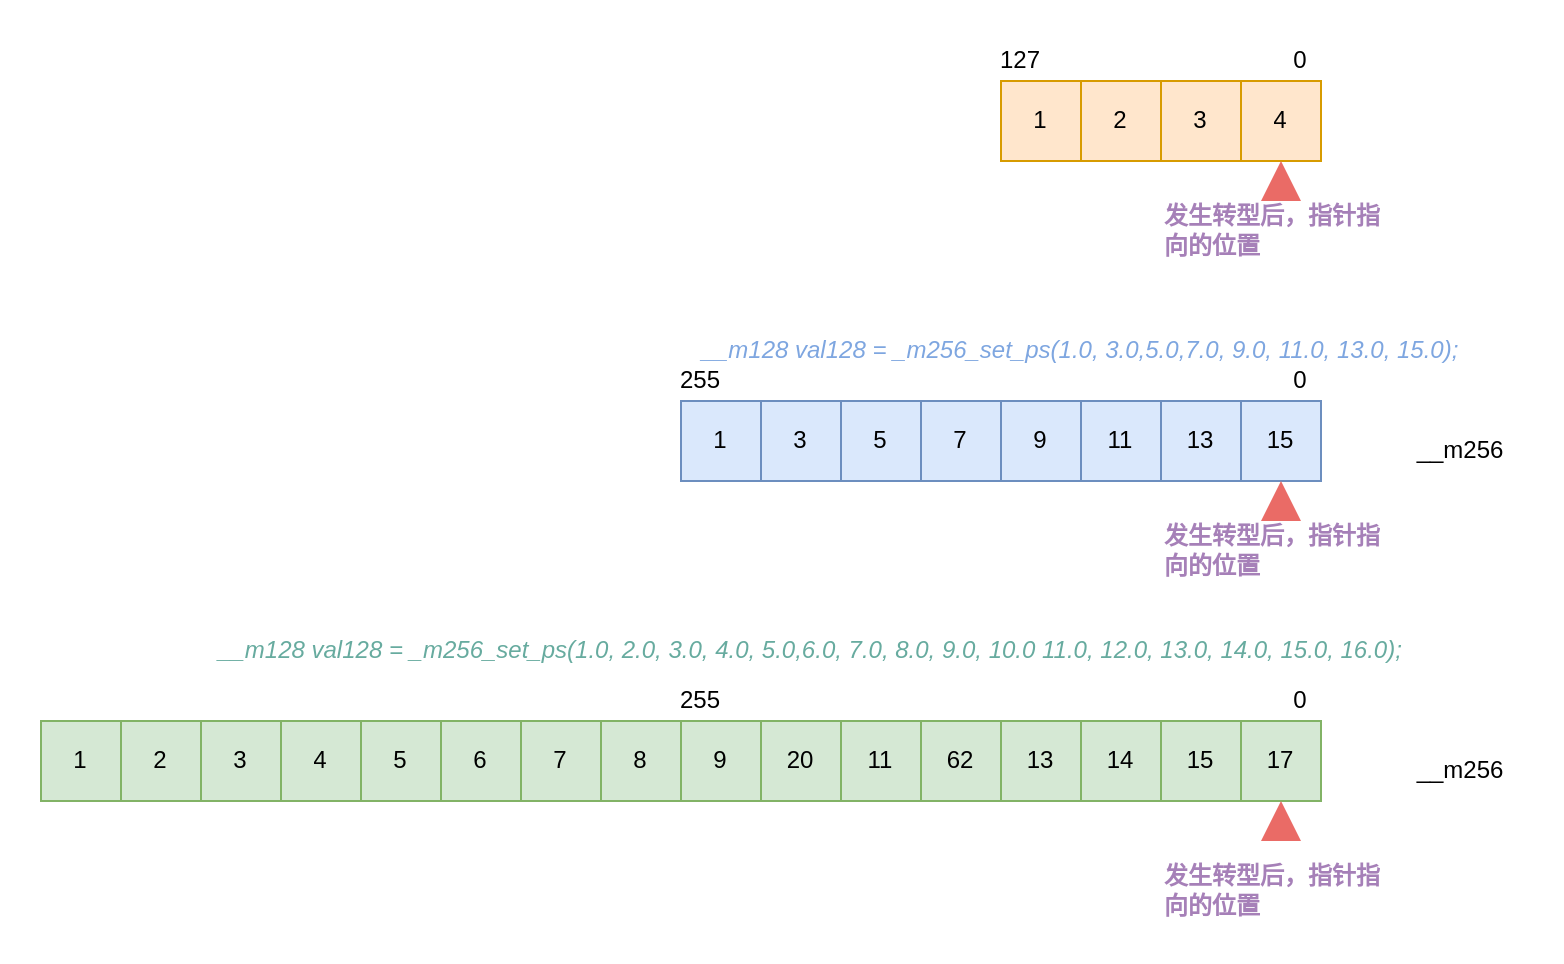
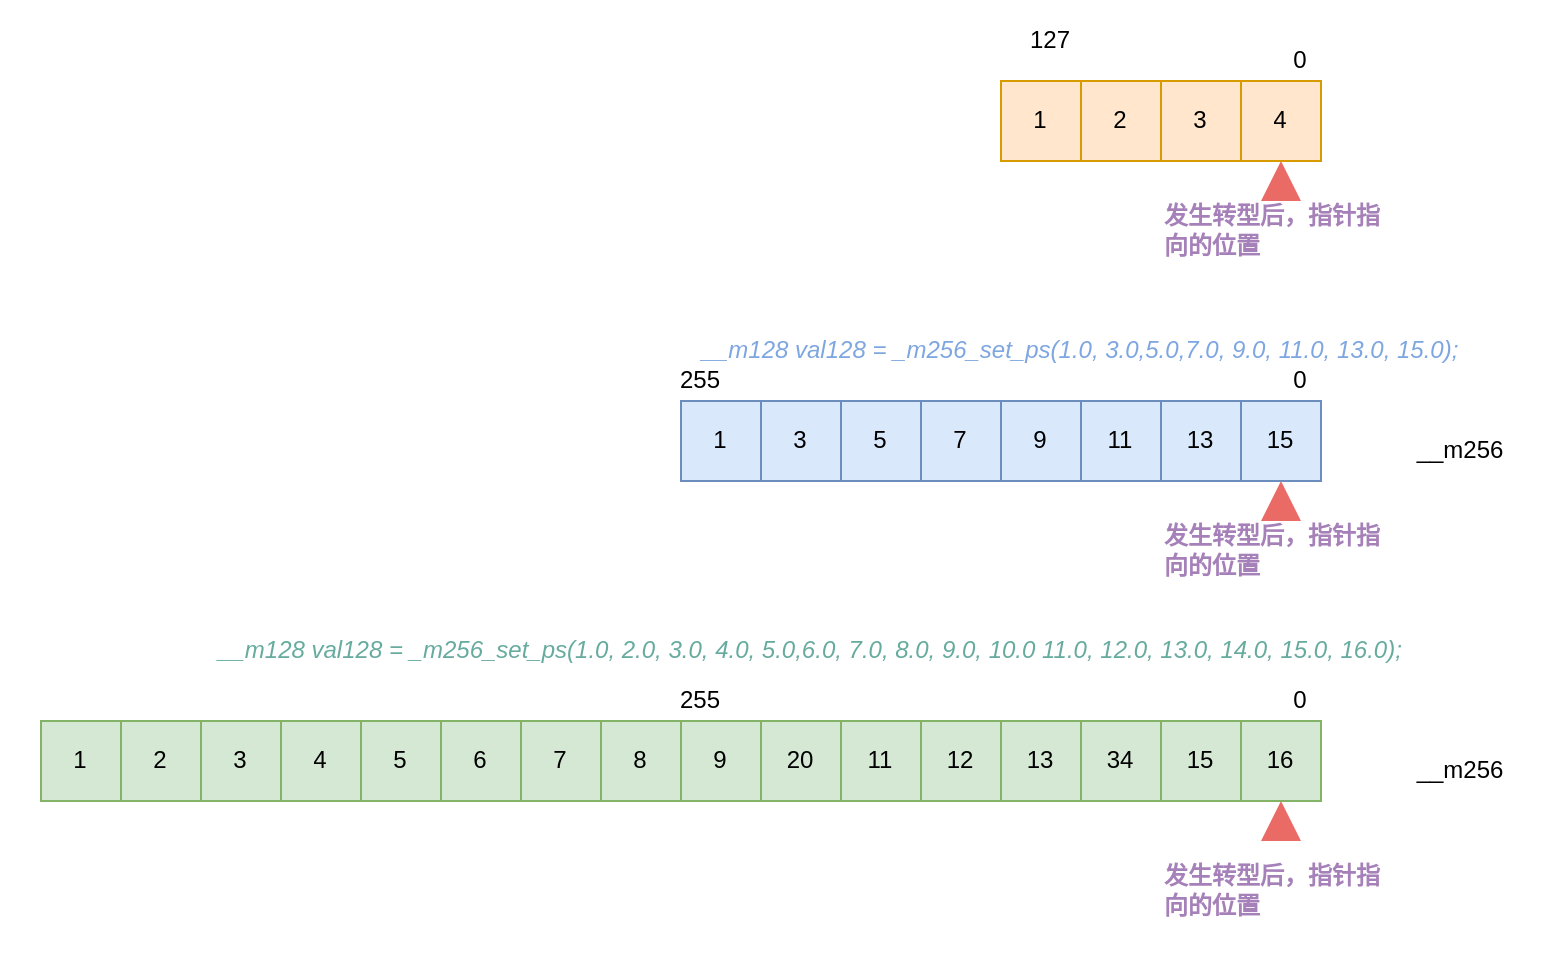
(1021, 61) -> (1051, 41)
(961, 761) -> (961, 761)
(1121, 761) -> (1121, 761)
(1281, 761) -> (1281, 761)
